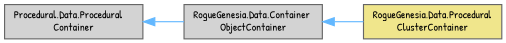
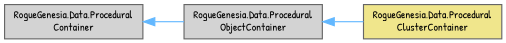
(74, 22) -> (74, 22)
(253, 22) -> (253, 22)
